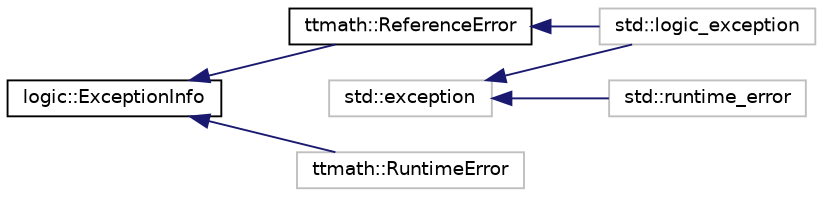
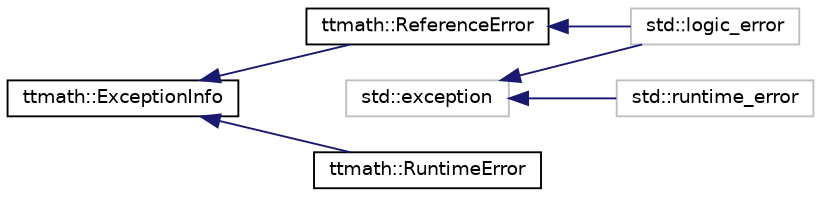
(707, 26) -> (715, 26)
(114, 98) -> (123, 98)
(410, 170) -> (428, 170)
